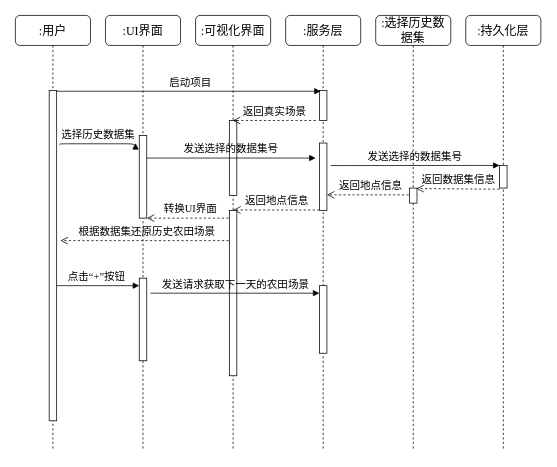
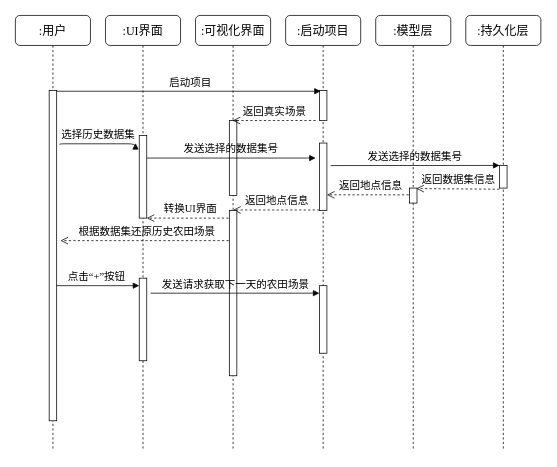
(323, 30) -> (323, 30)
(413, 30) -> (413, 30)
